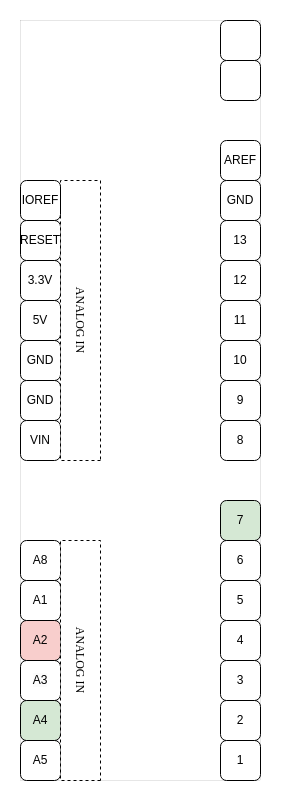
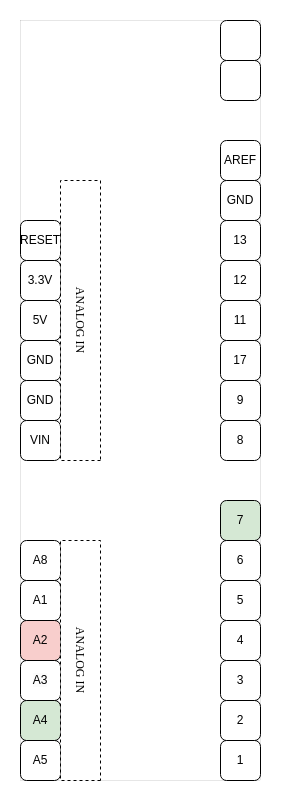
(41, 201) -> none
(241, 361) -> (241, 361)
